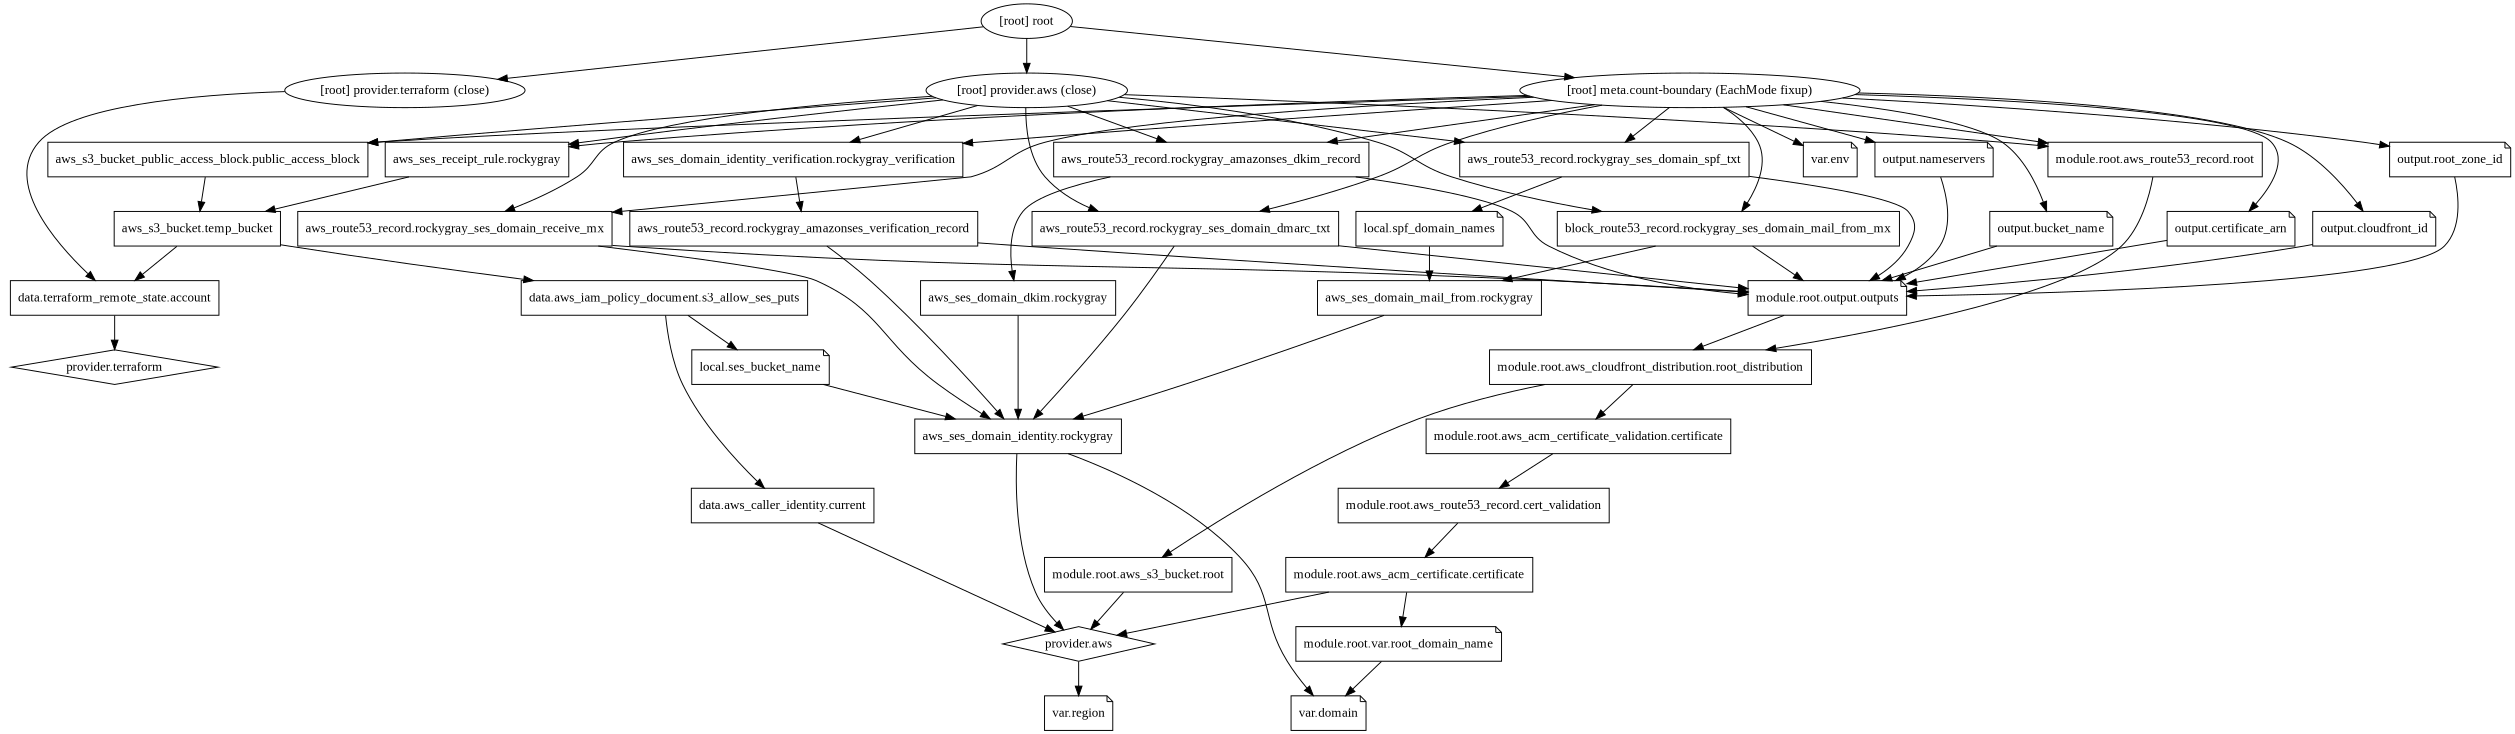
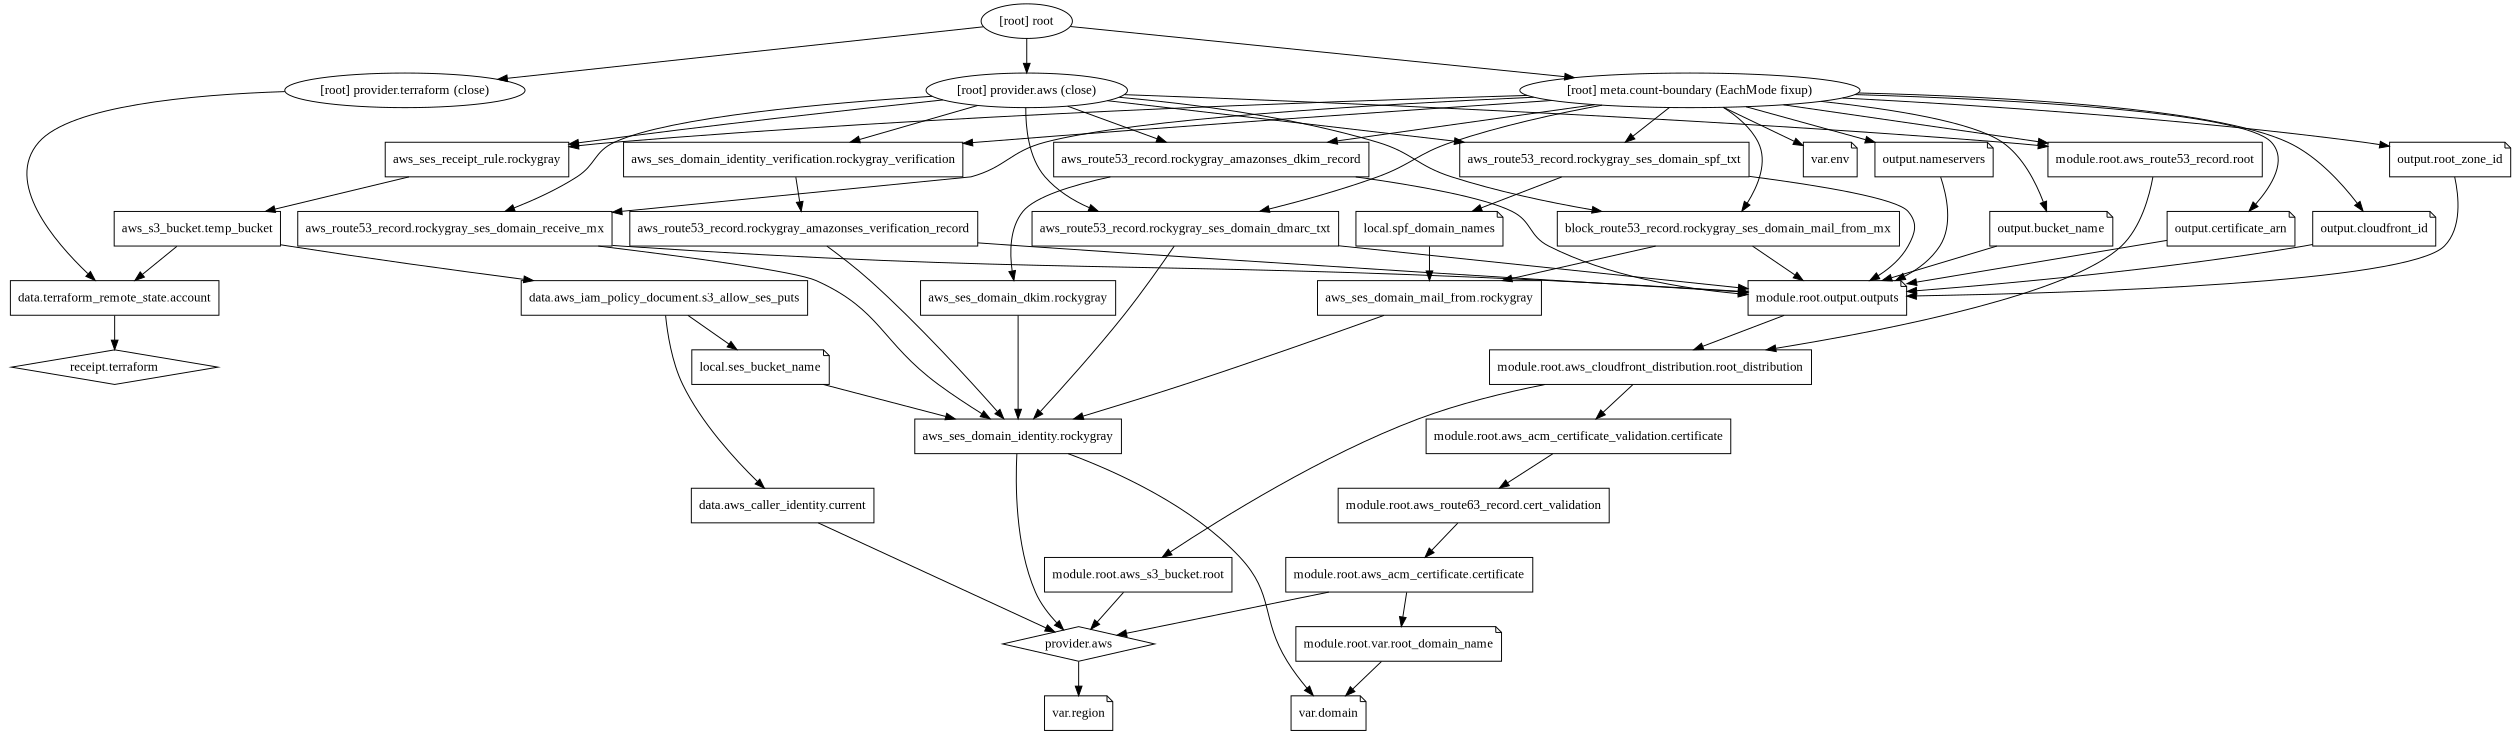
(208, 160) -> none
(115, 367) -> (115, 367)
(1474, 506) -> (1474, 506)
